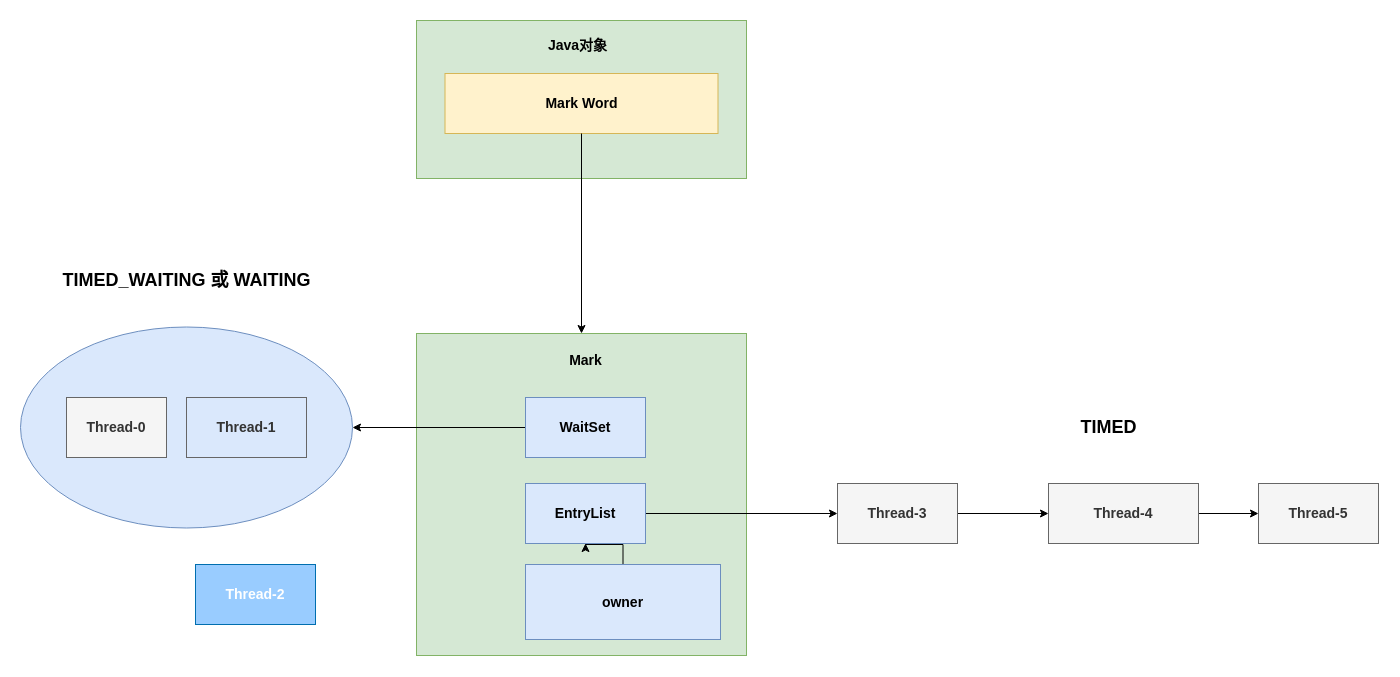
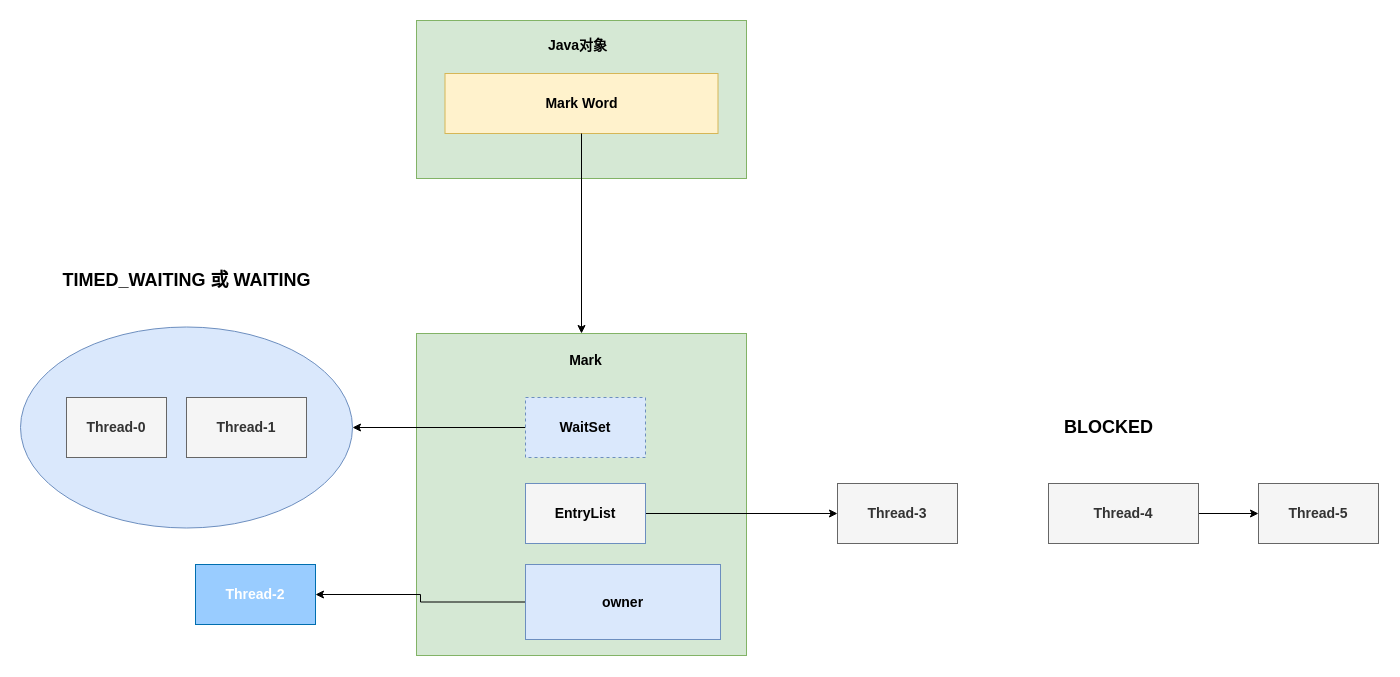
(247, 428) -> (247, 428)
(586, 428) -> (586, 428)
(1109, 428) -> (1109, 428)
(586, 514) -> (586, 514)
(1000, 514) -> none
(603, 545) -> (376, 595)
